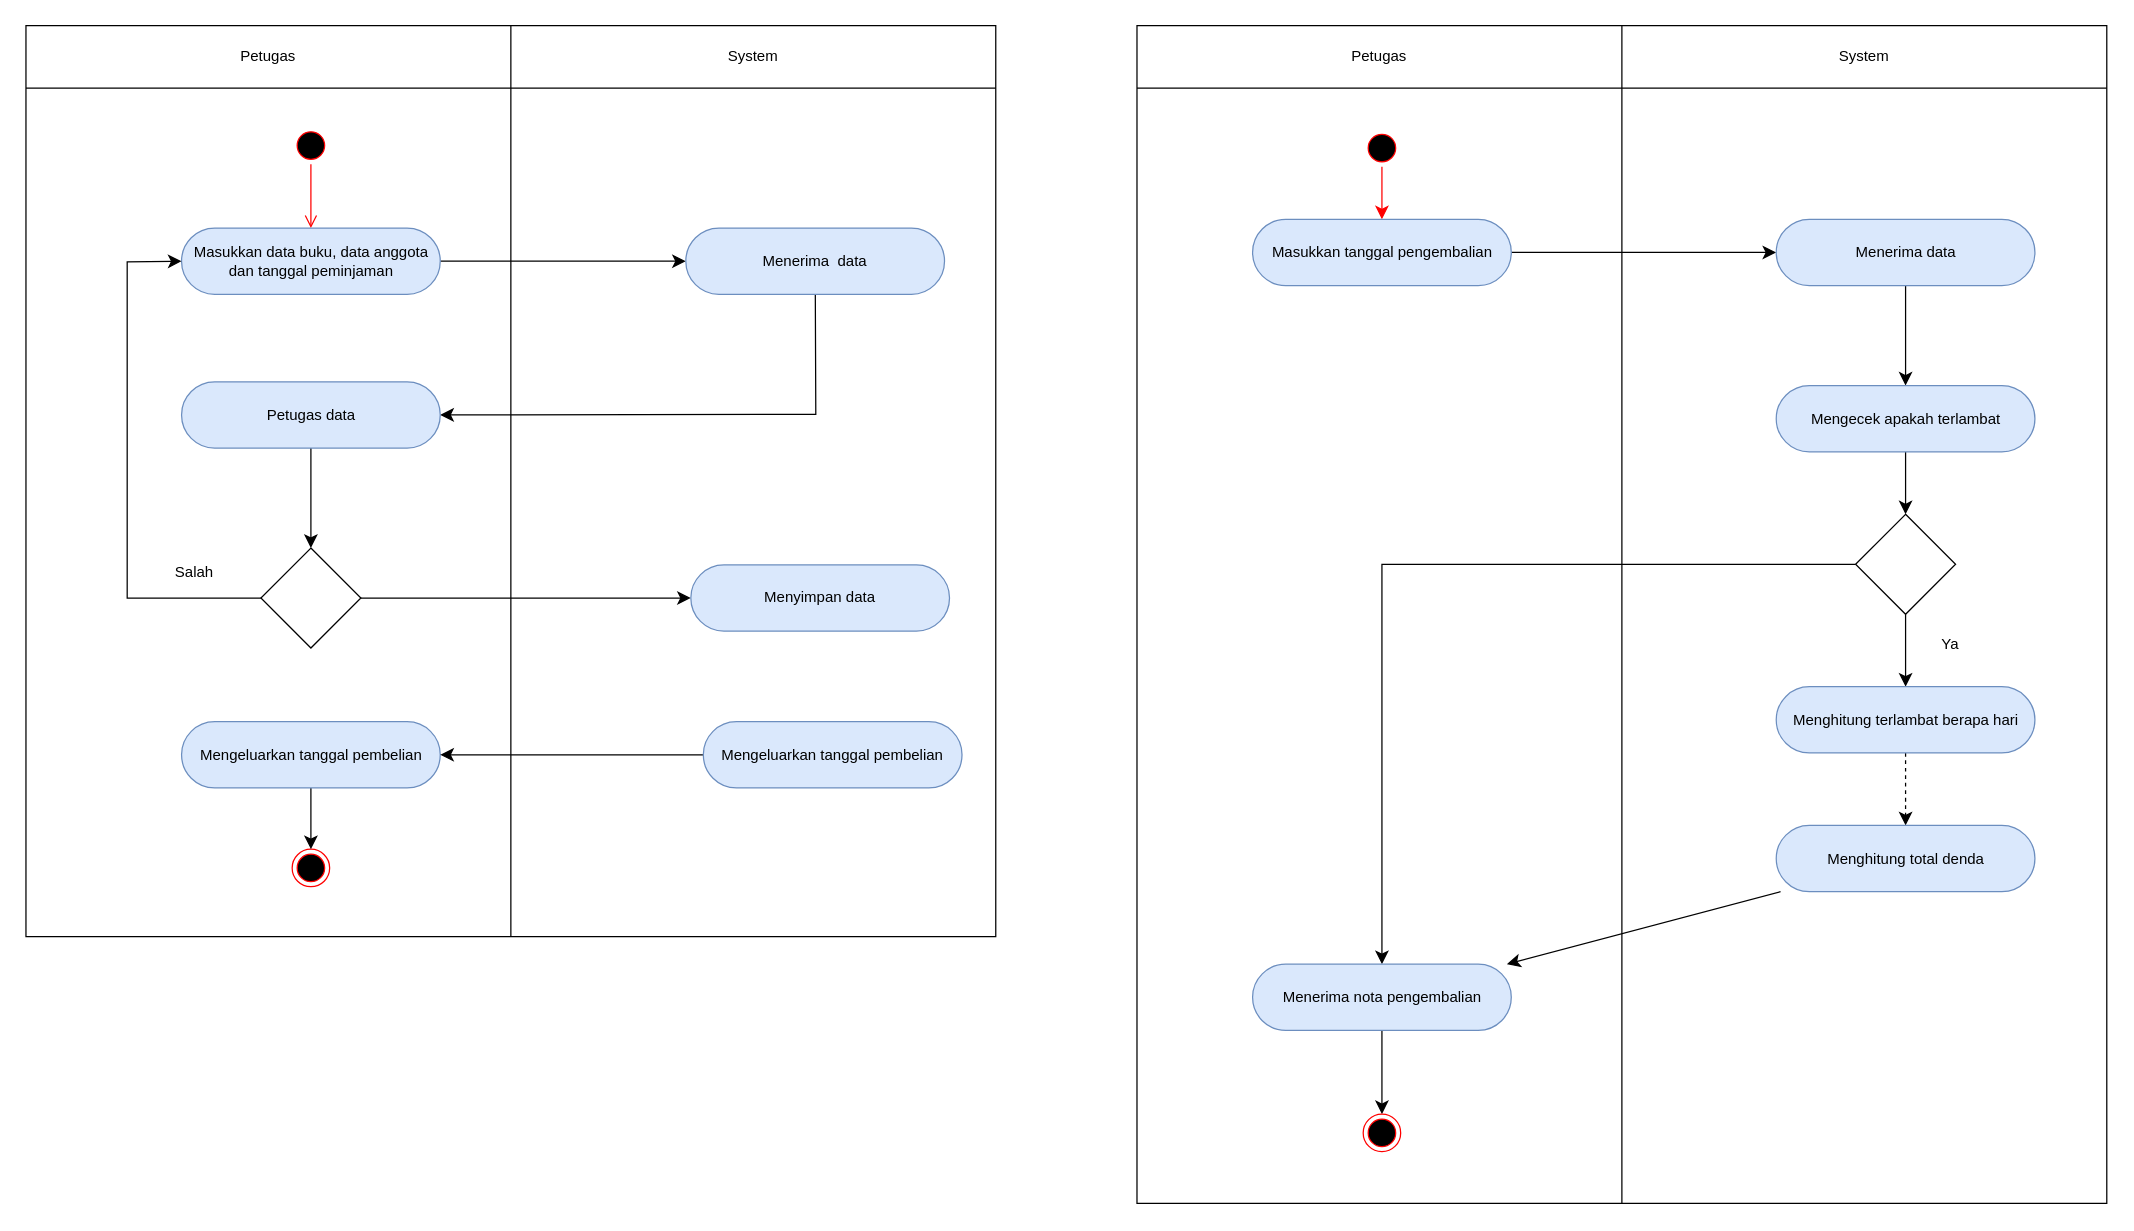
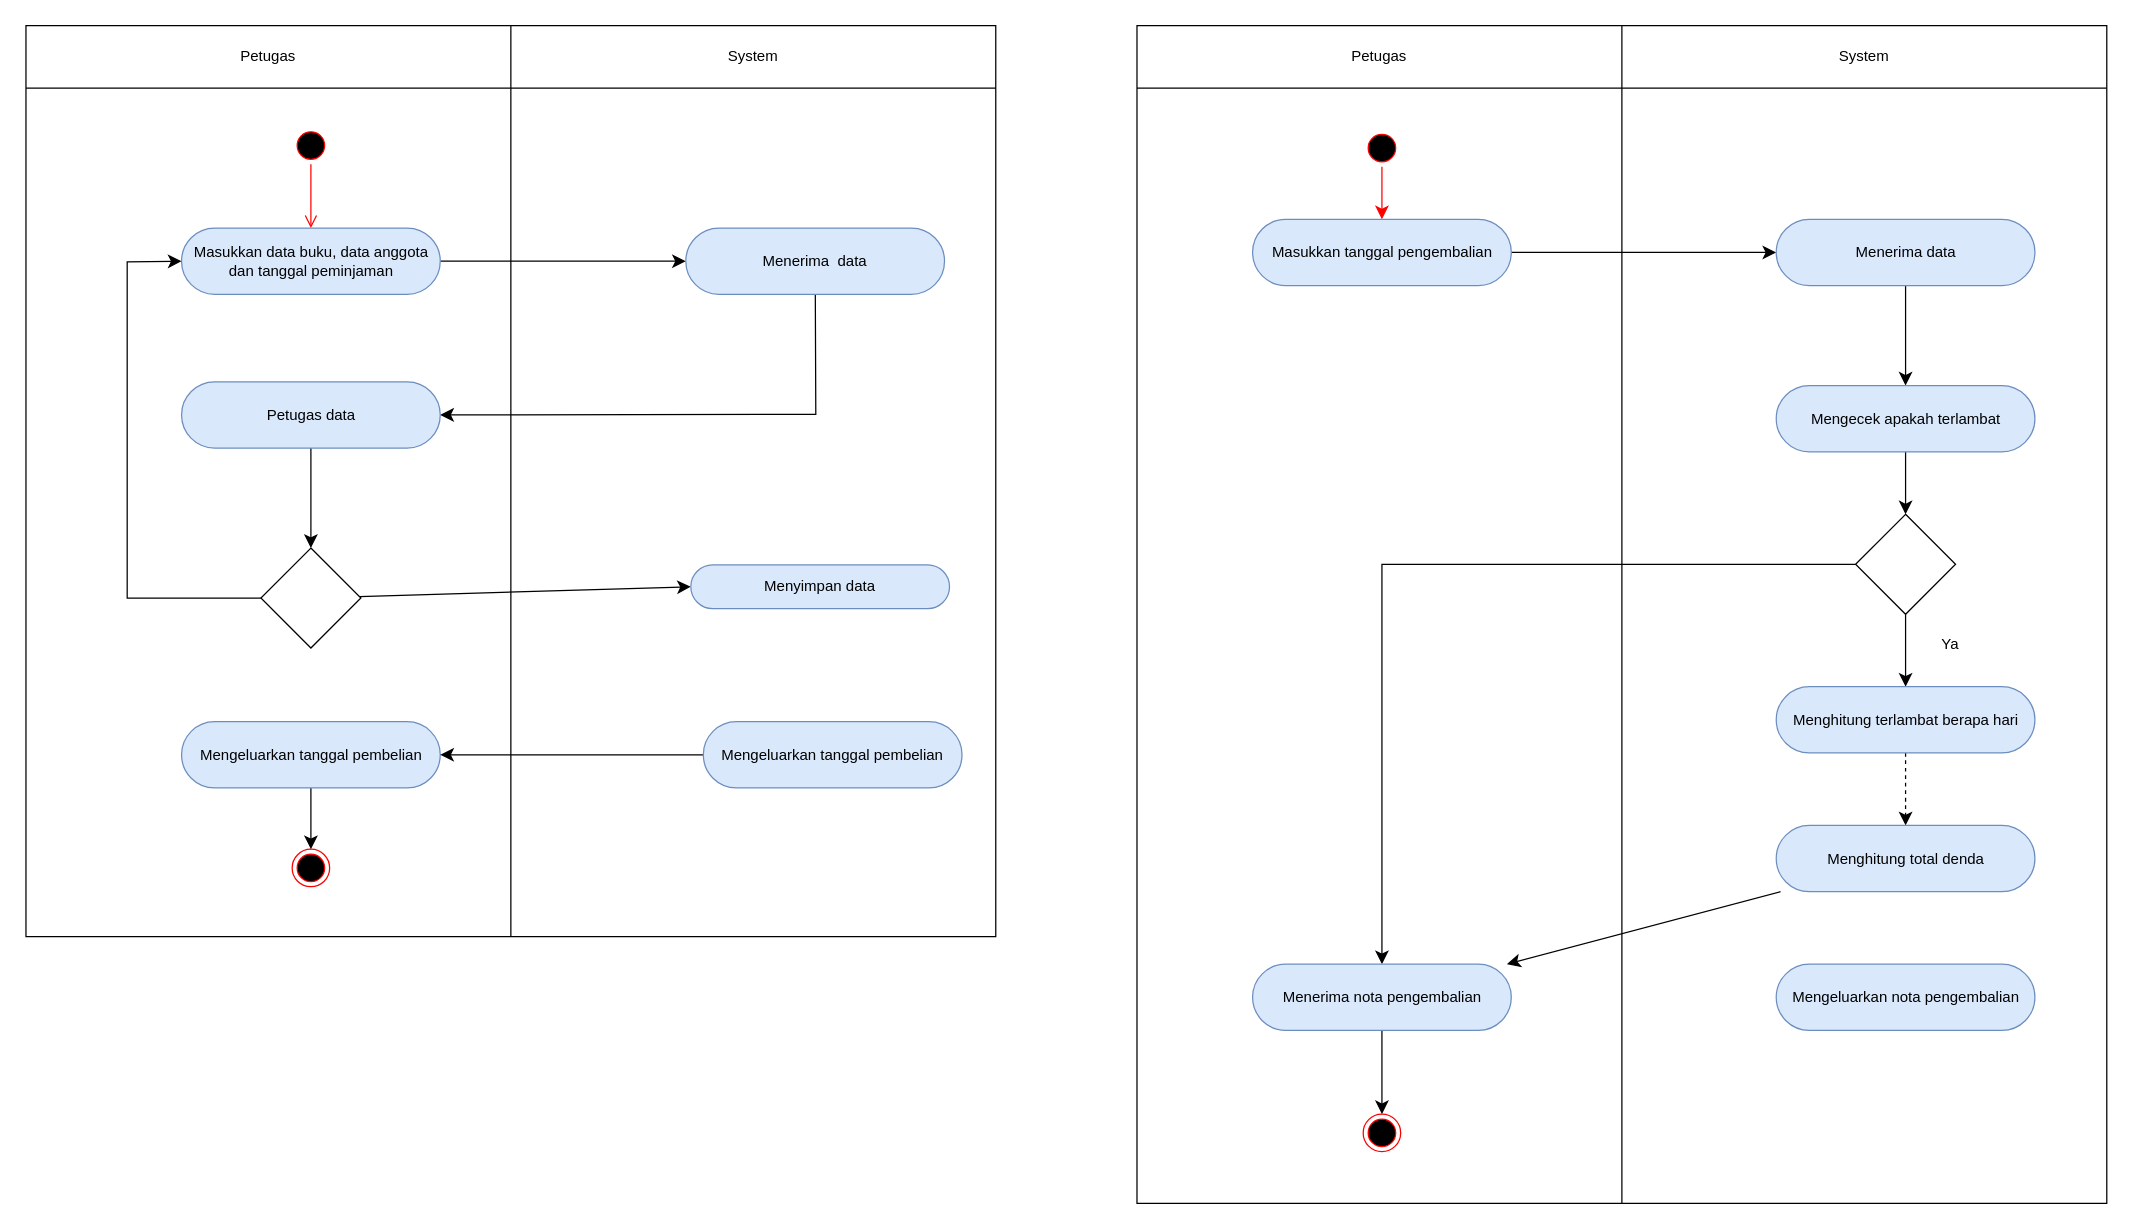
(194, 573) -> none
(820, 598) -> (820, 587)
none -> (1906, 998)
